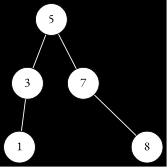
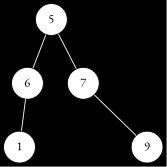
(27, 83) -> (27, 83)
(147, 147) -> (147, 147)
